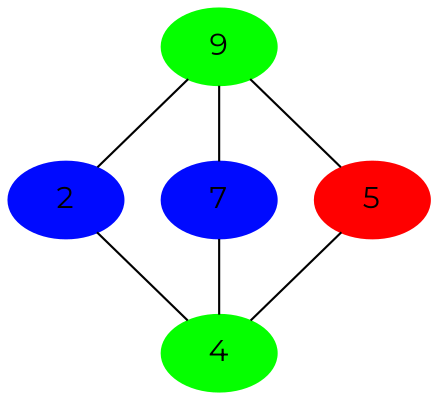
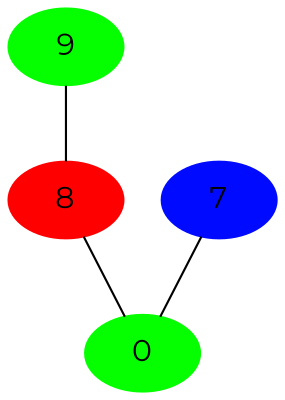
(219, 124) -> none
(66, 200) -> none
(372, 200) -> (66, 200)
(219, 353) -> (143, 353)
